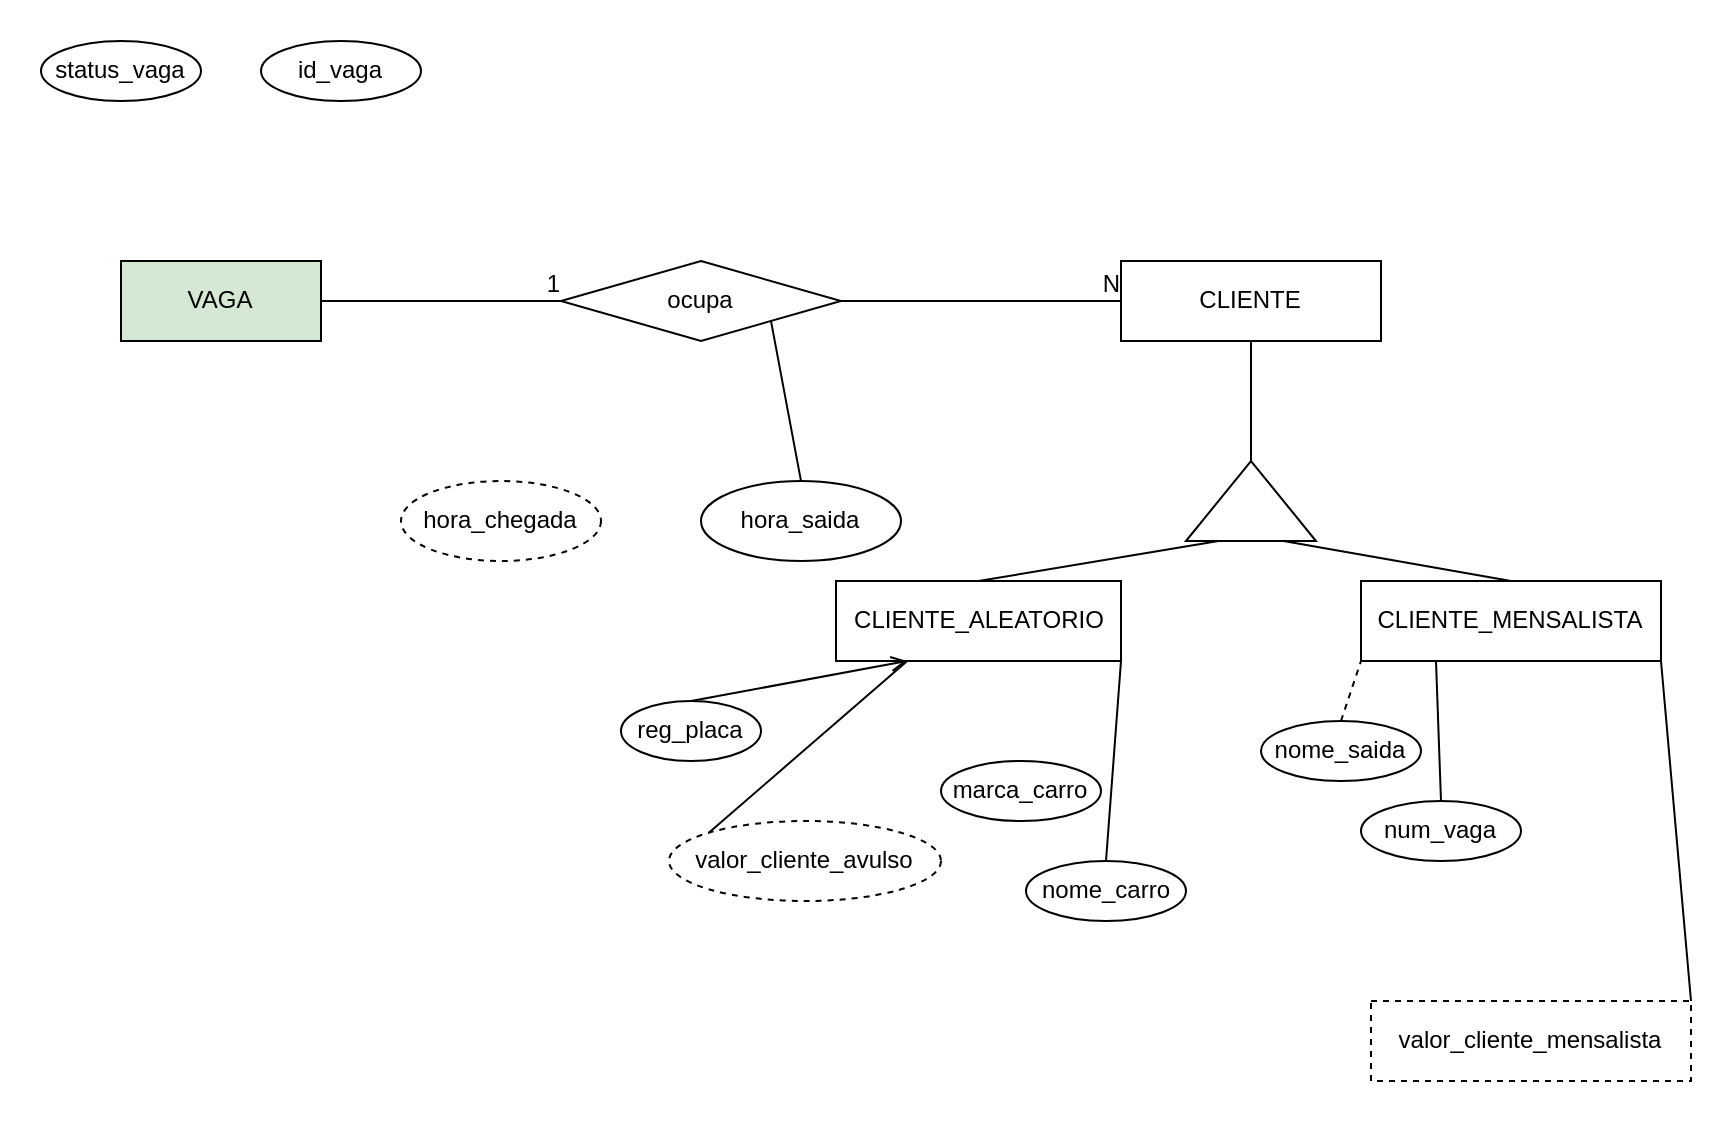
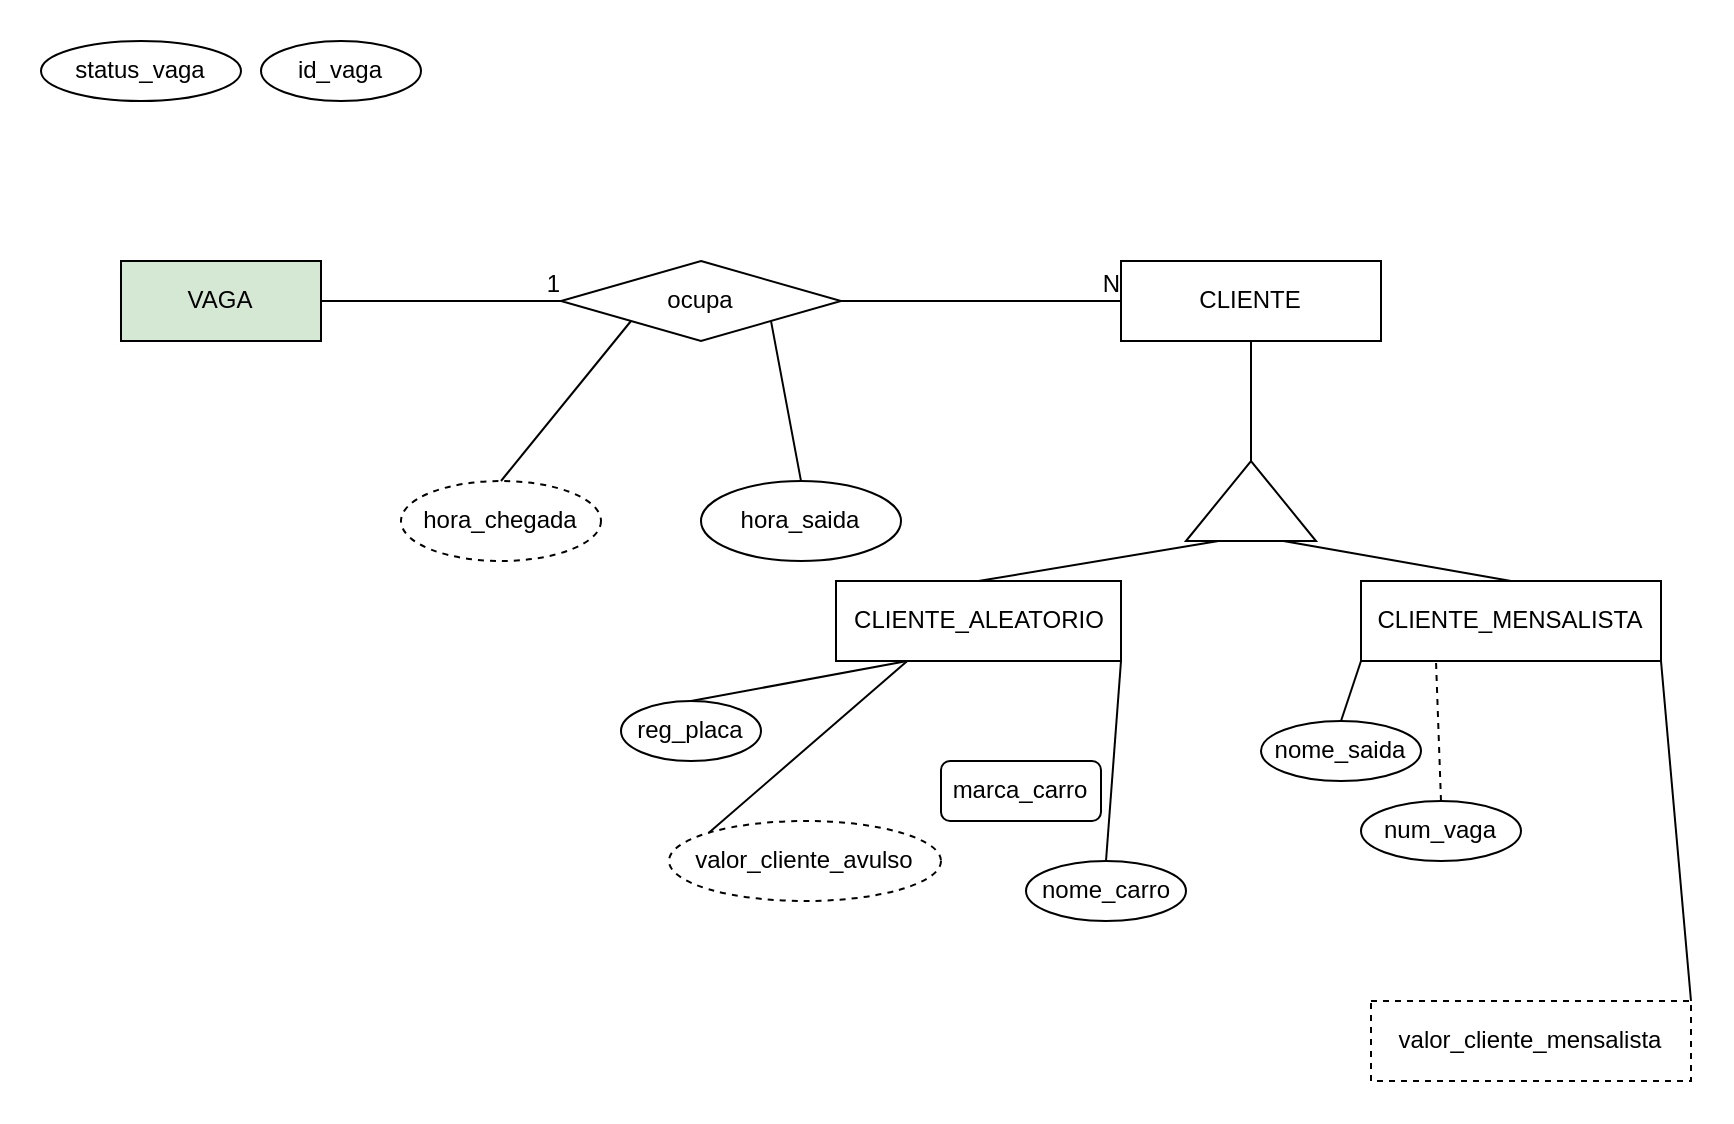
(121, 71) -> (141, 71)
none -> (566, 401)
(898, 663) -> (898, 663)
(1351, 690) -> (1351, 690)
(1438, 729) -> (1438, 729)
(1021, 791) -> (1021, 791)
